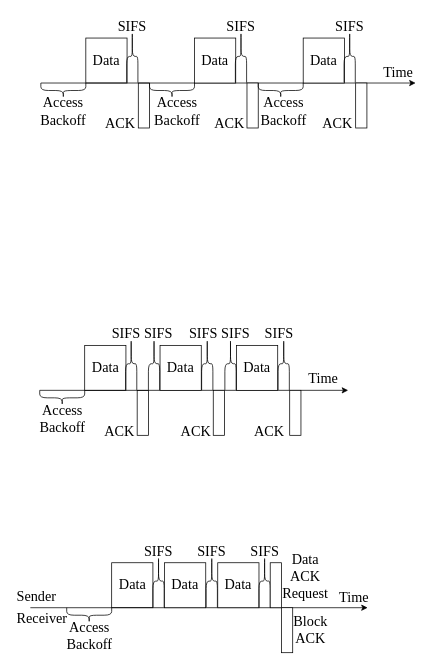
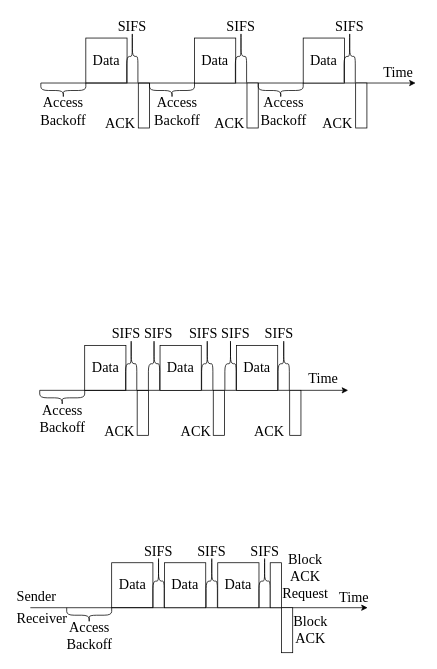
(306, 577) -> (306, 577)
